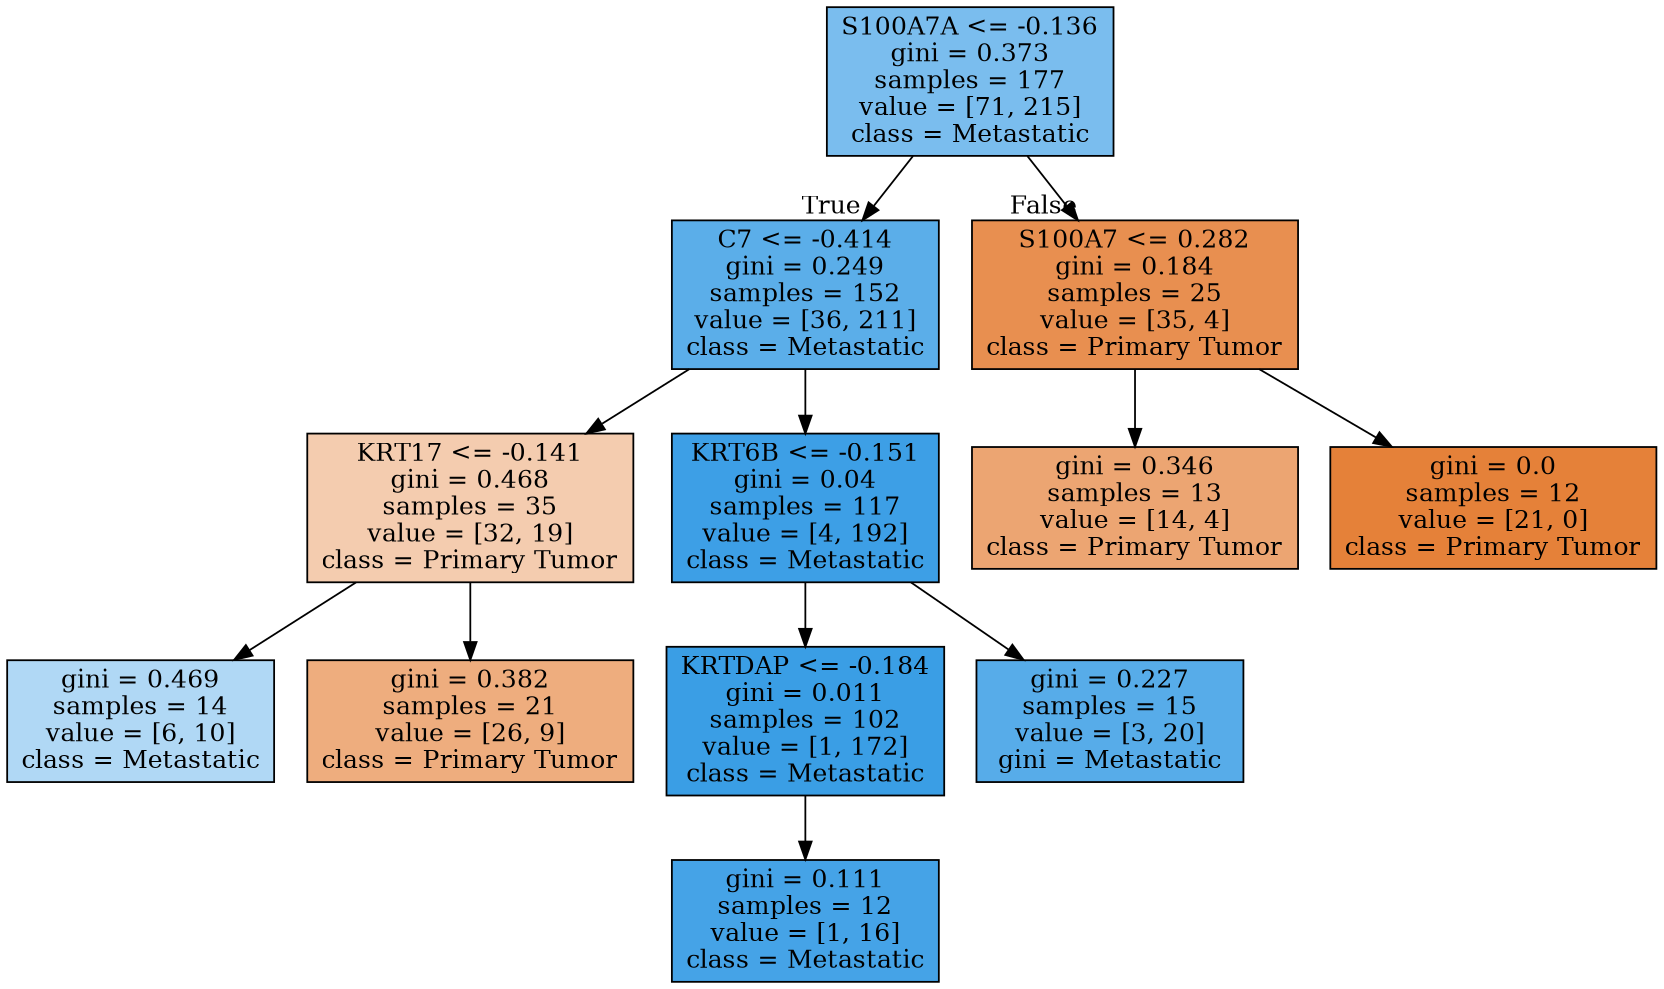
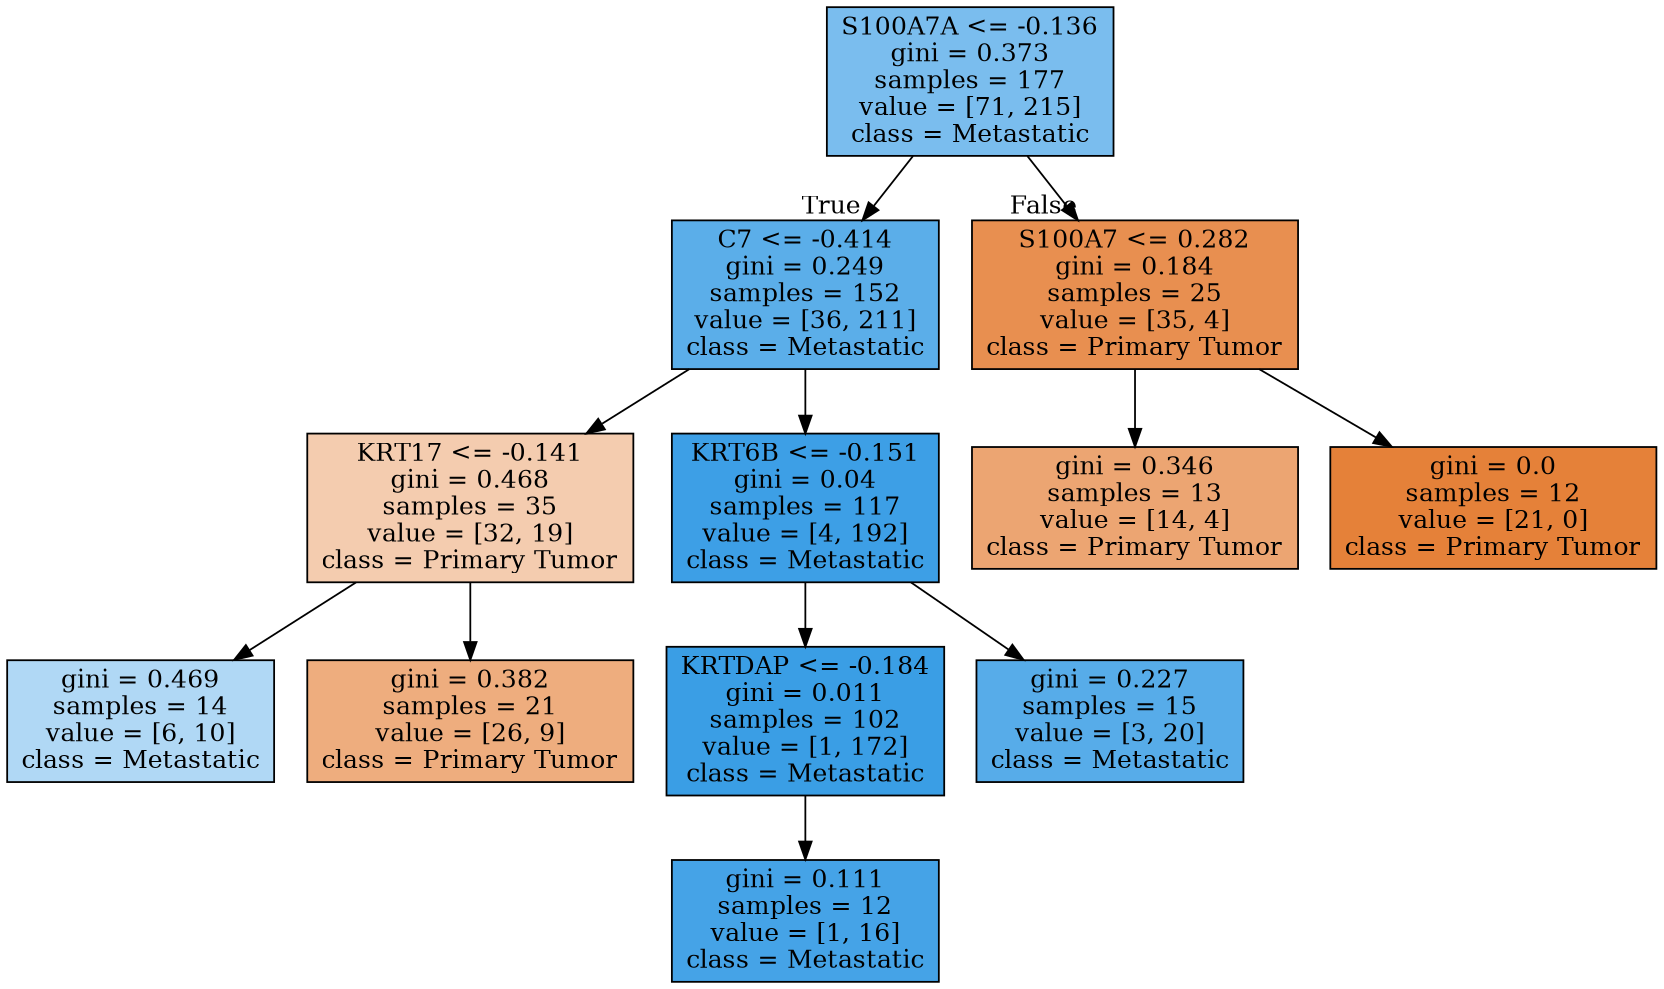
(1110, 721) -> (1110, 721)
